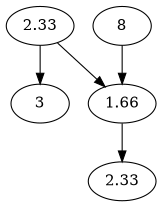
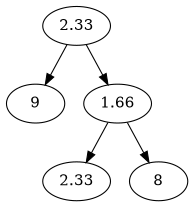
(122, 59) -> (136, 138)
(40, 104) -> (36, 104)
